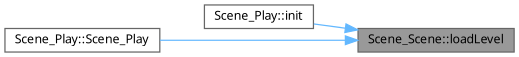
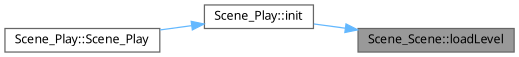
(252, 40) -> (176, 28)
